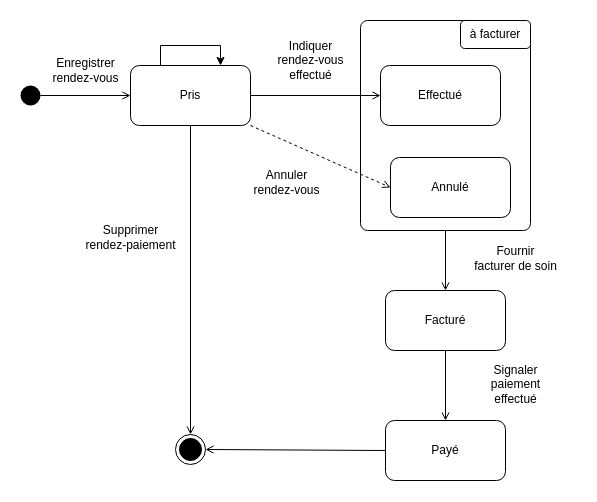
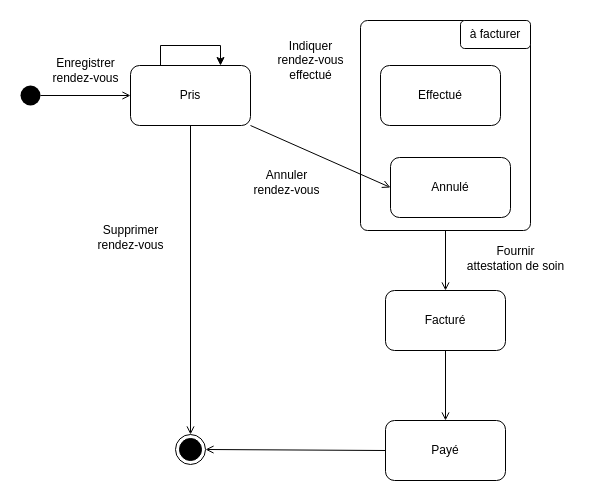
(314, 96) -> none
(319, 156) -> (319, 156)
(131, 238) -> (131, 238)
(516, 259) -> (516, 259)
(516, 385) -> none
